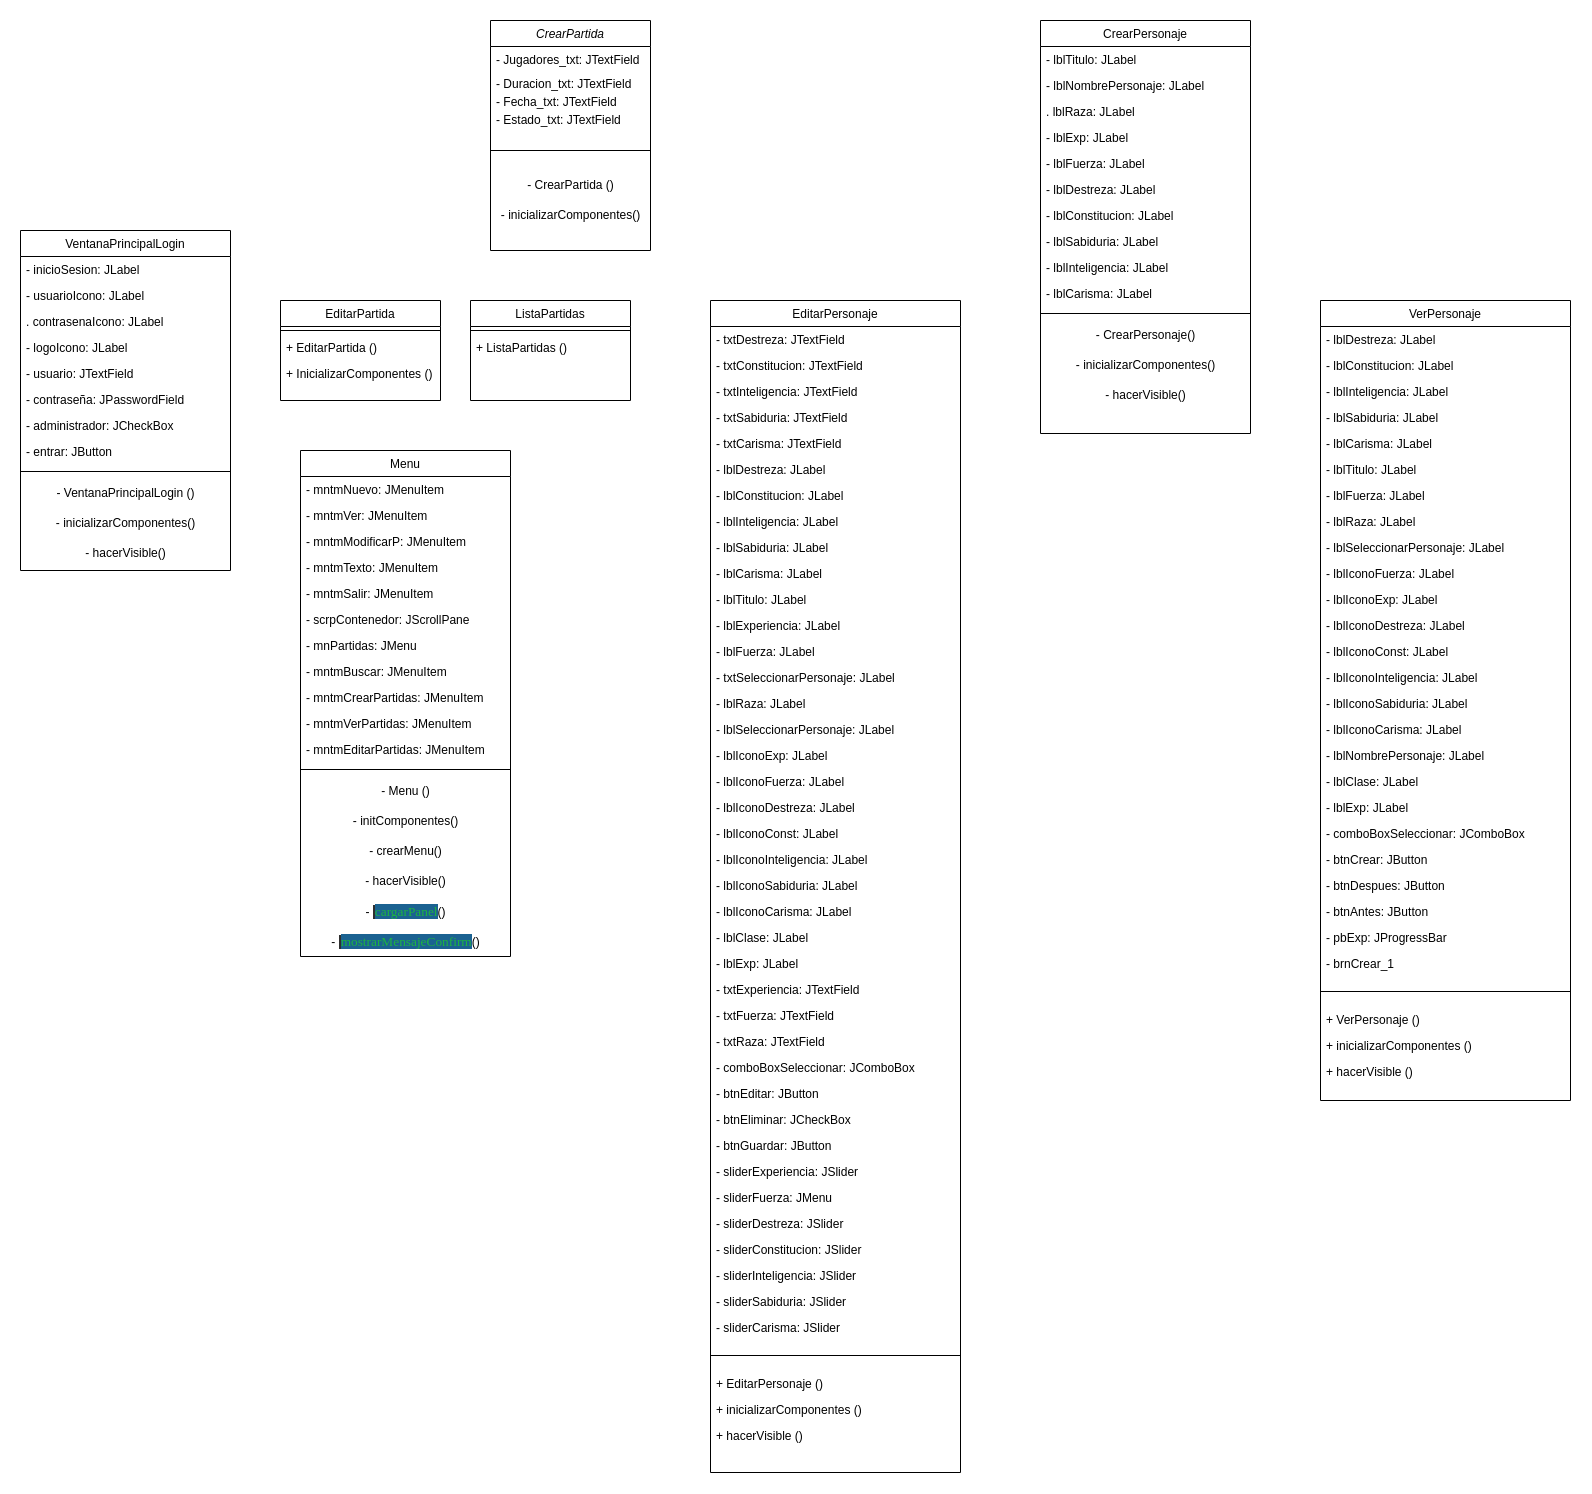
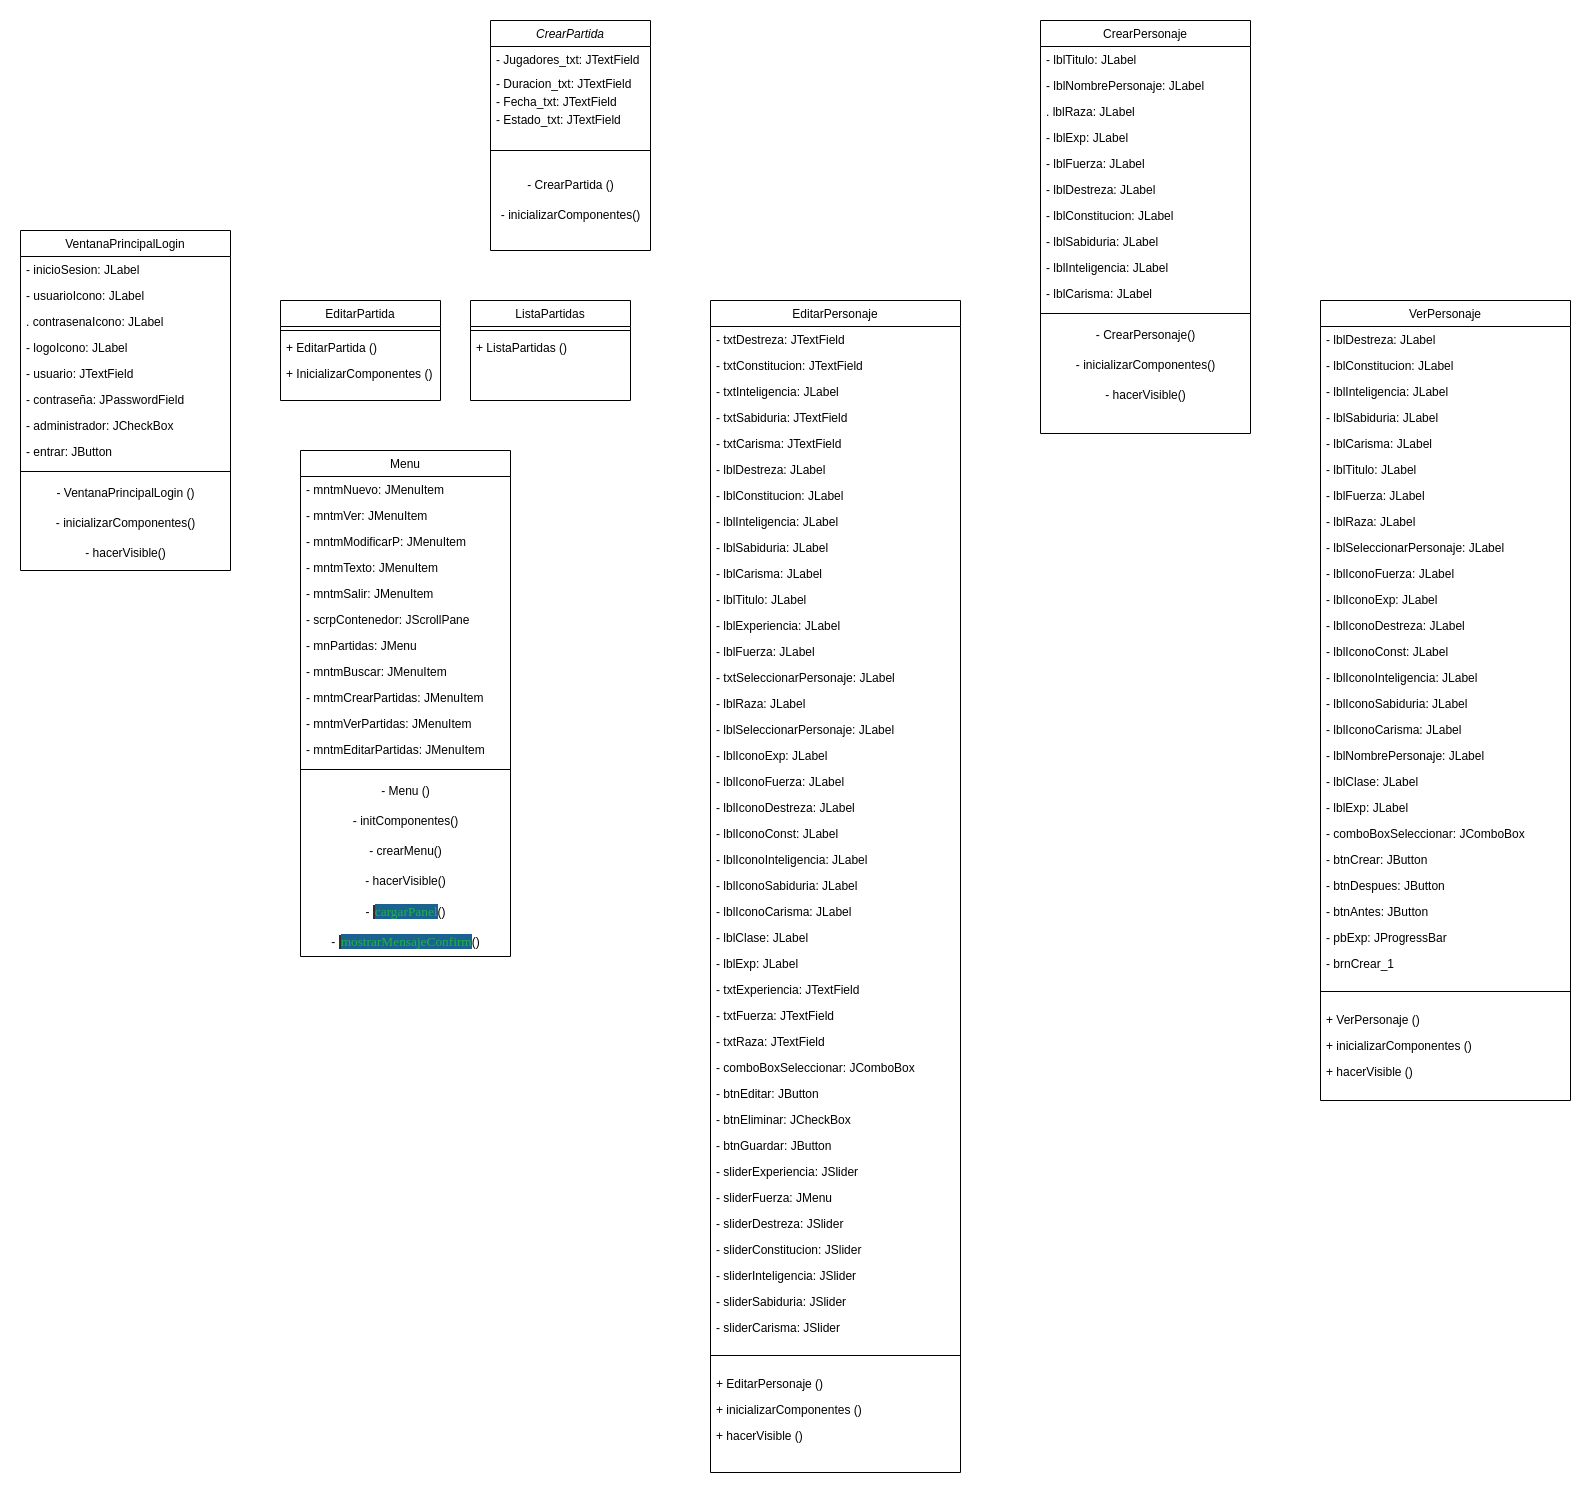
(803, 392) -> (791, 392)
